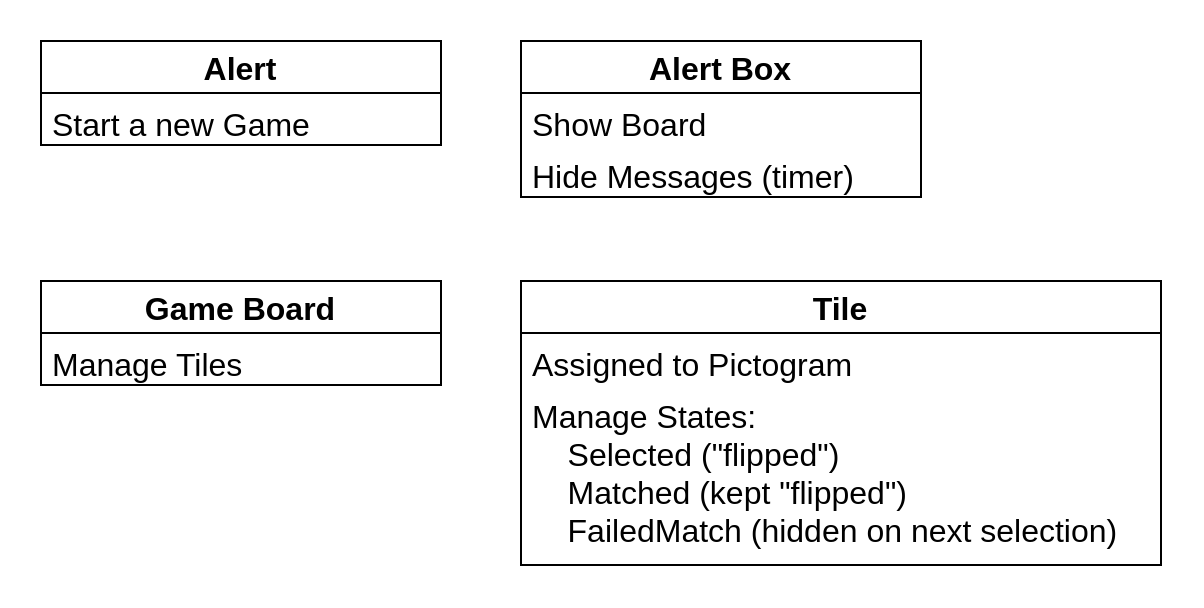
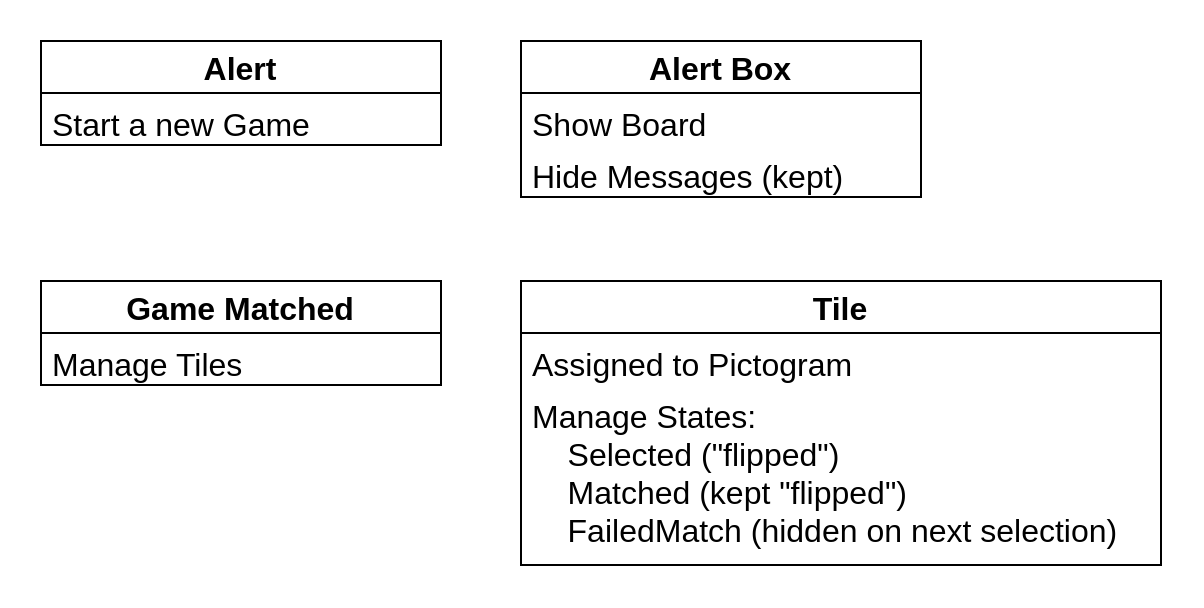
(704, 177) -> (699, 177)
(240, 309) -> (240, 309)
